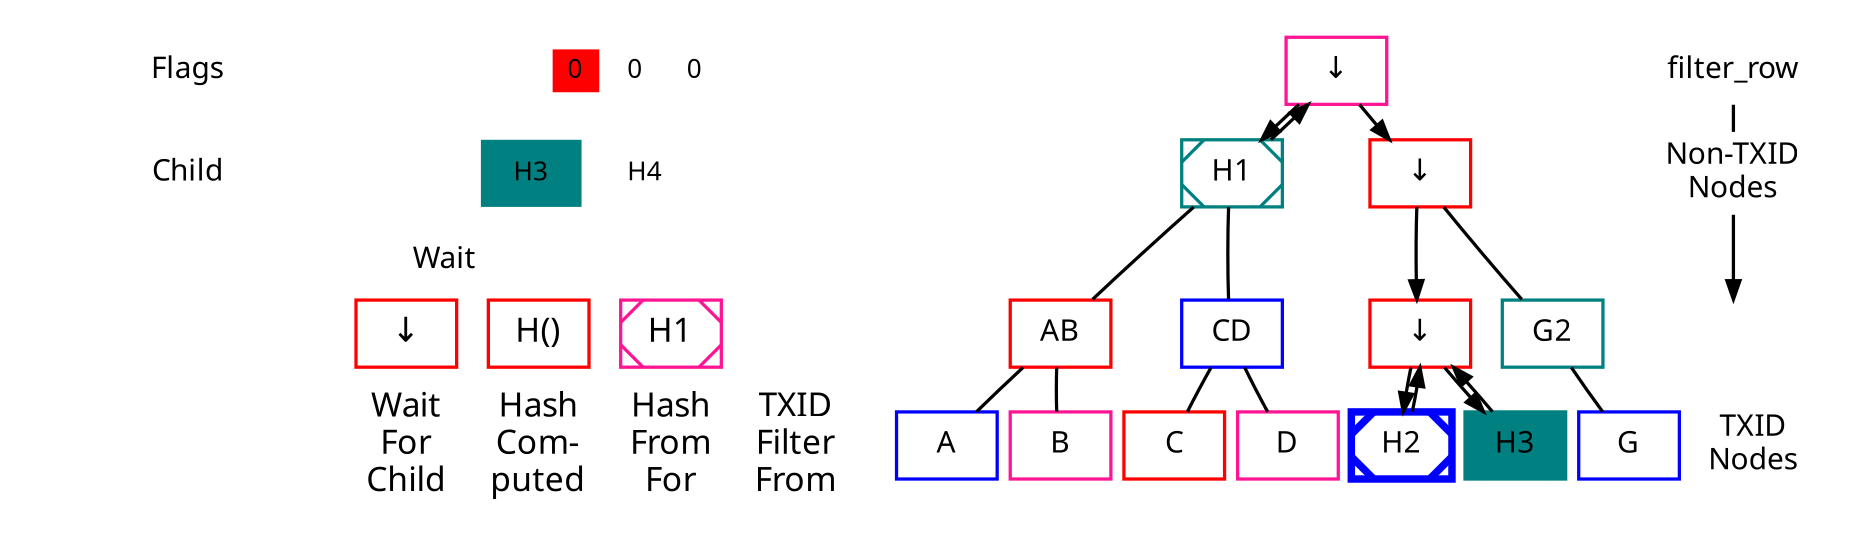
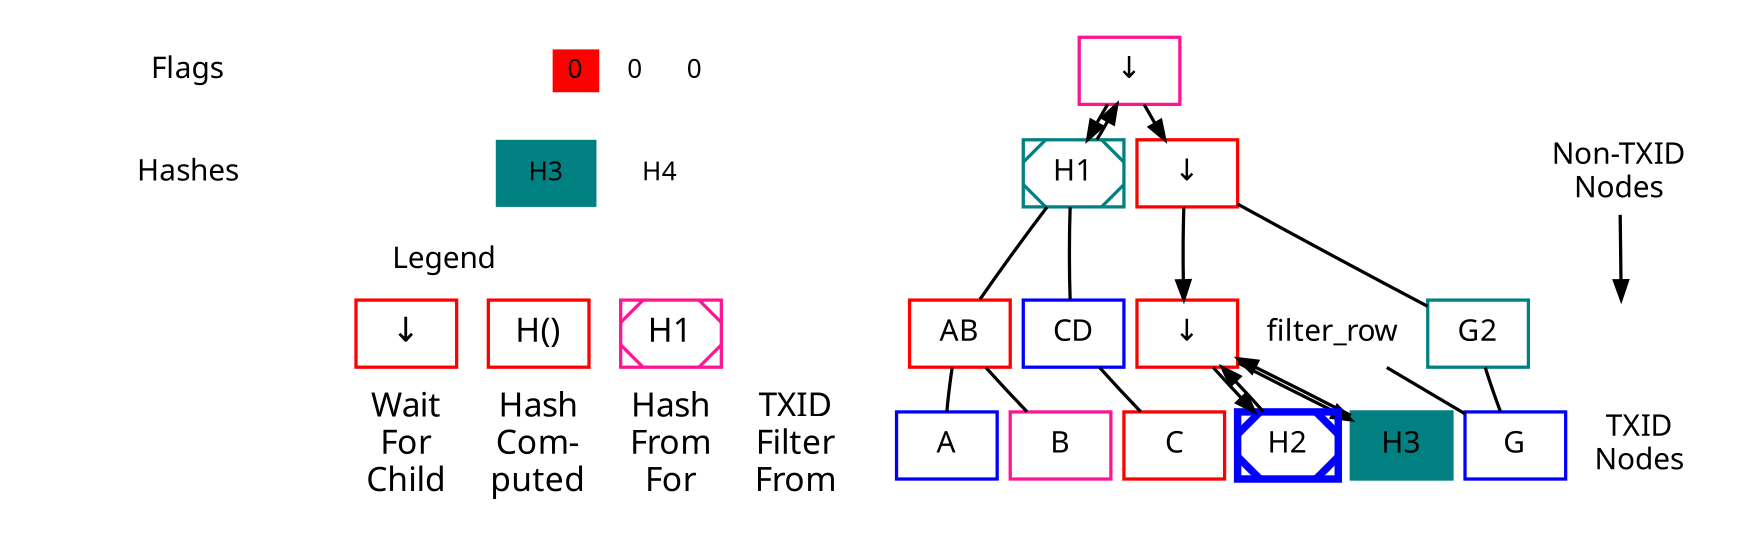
(1733, 118) -> (1426, 391)
(188, 173) -> (188, 173)
(445, 261) -> (445, 261)
(1288, 445) -> none
